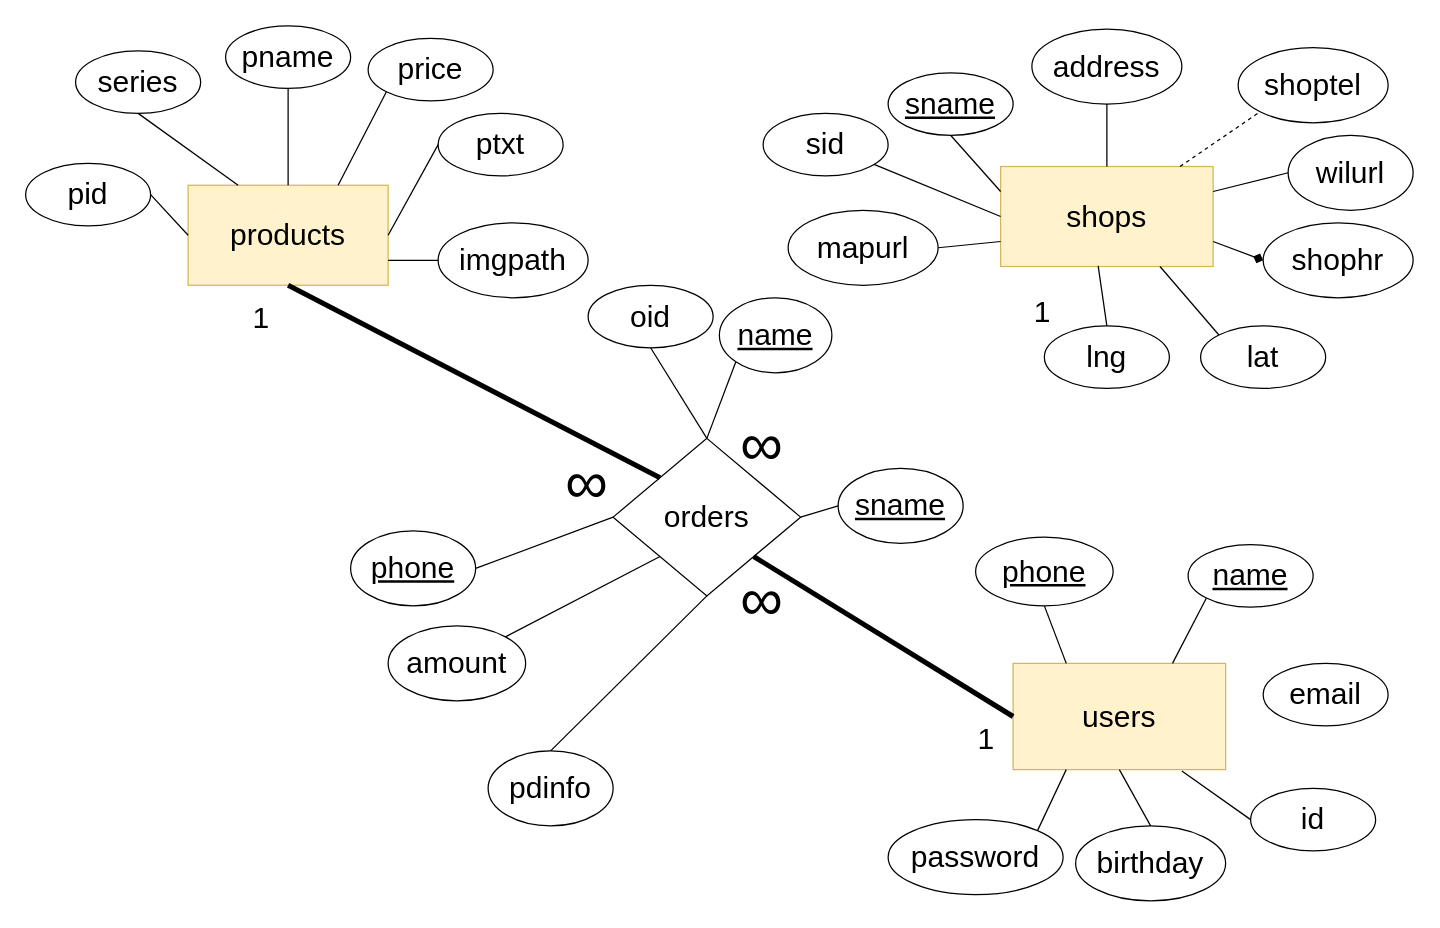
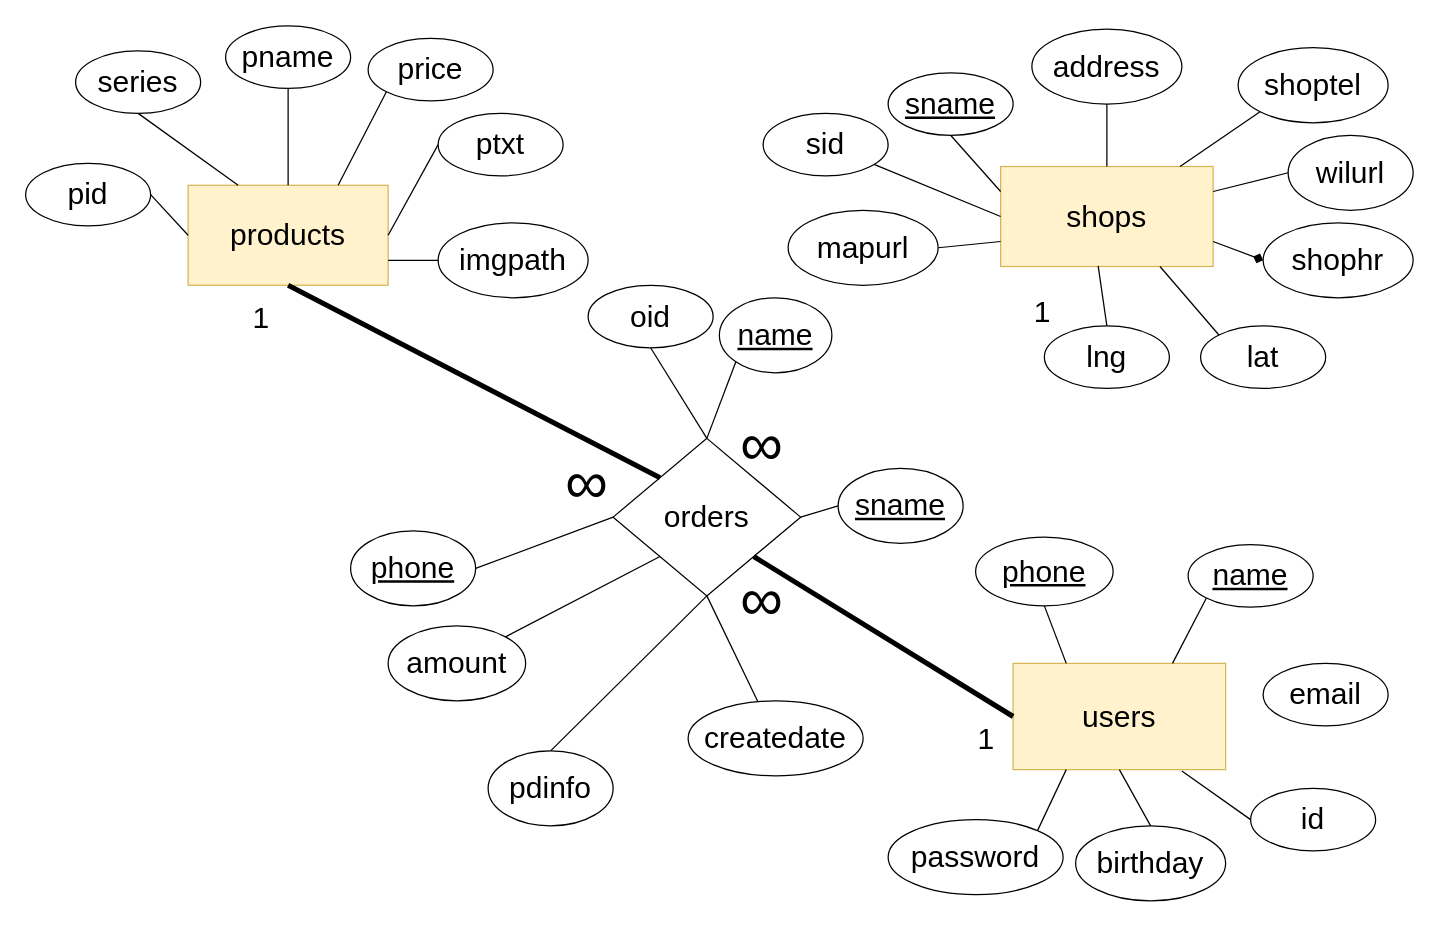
(1220, 139) -> (1220, 139)
none -> (733, 649)
none -> (776, 738)
